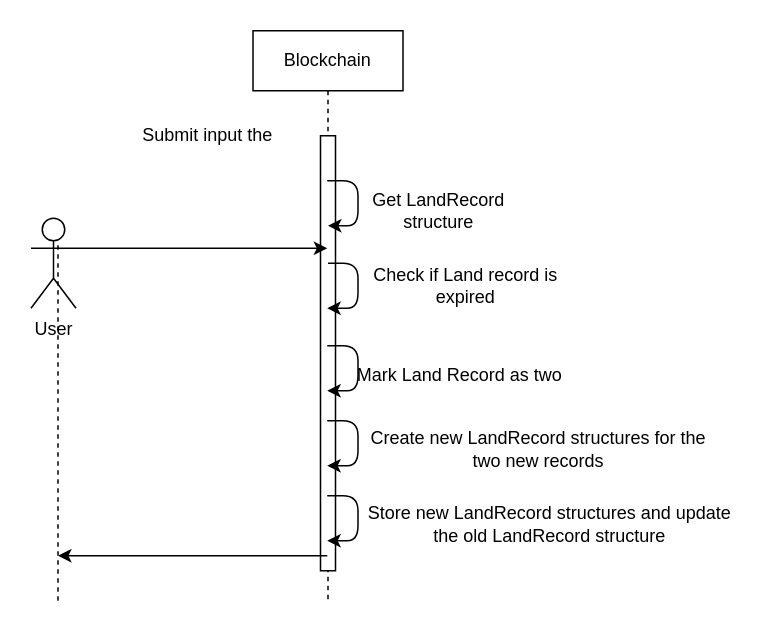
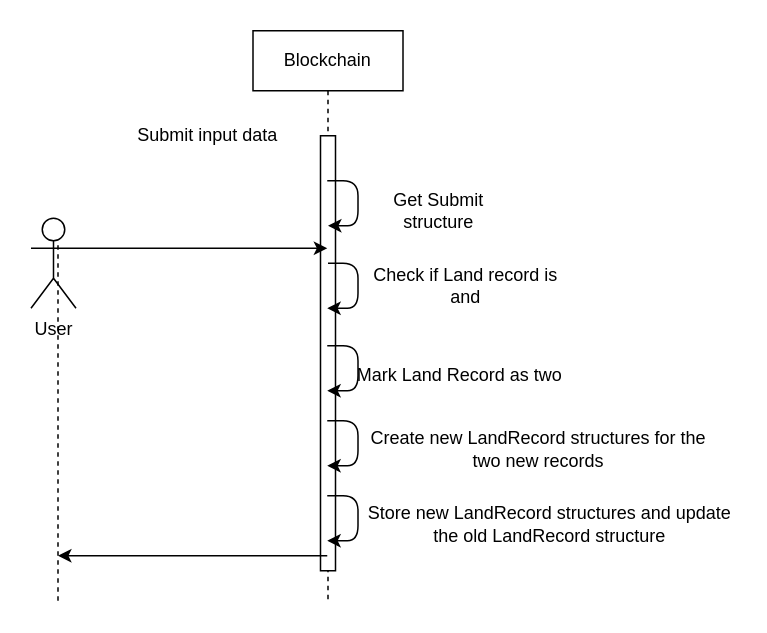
(208, 136) -> (208, 136)
(439, 211) -> (439, 211)
(466, 286) -> (466, 286)
